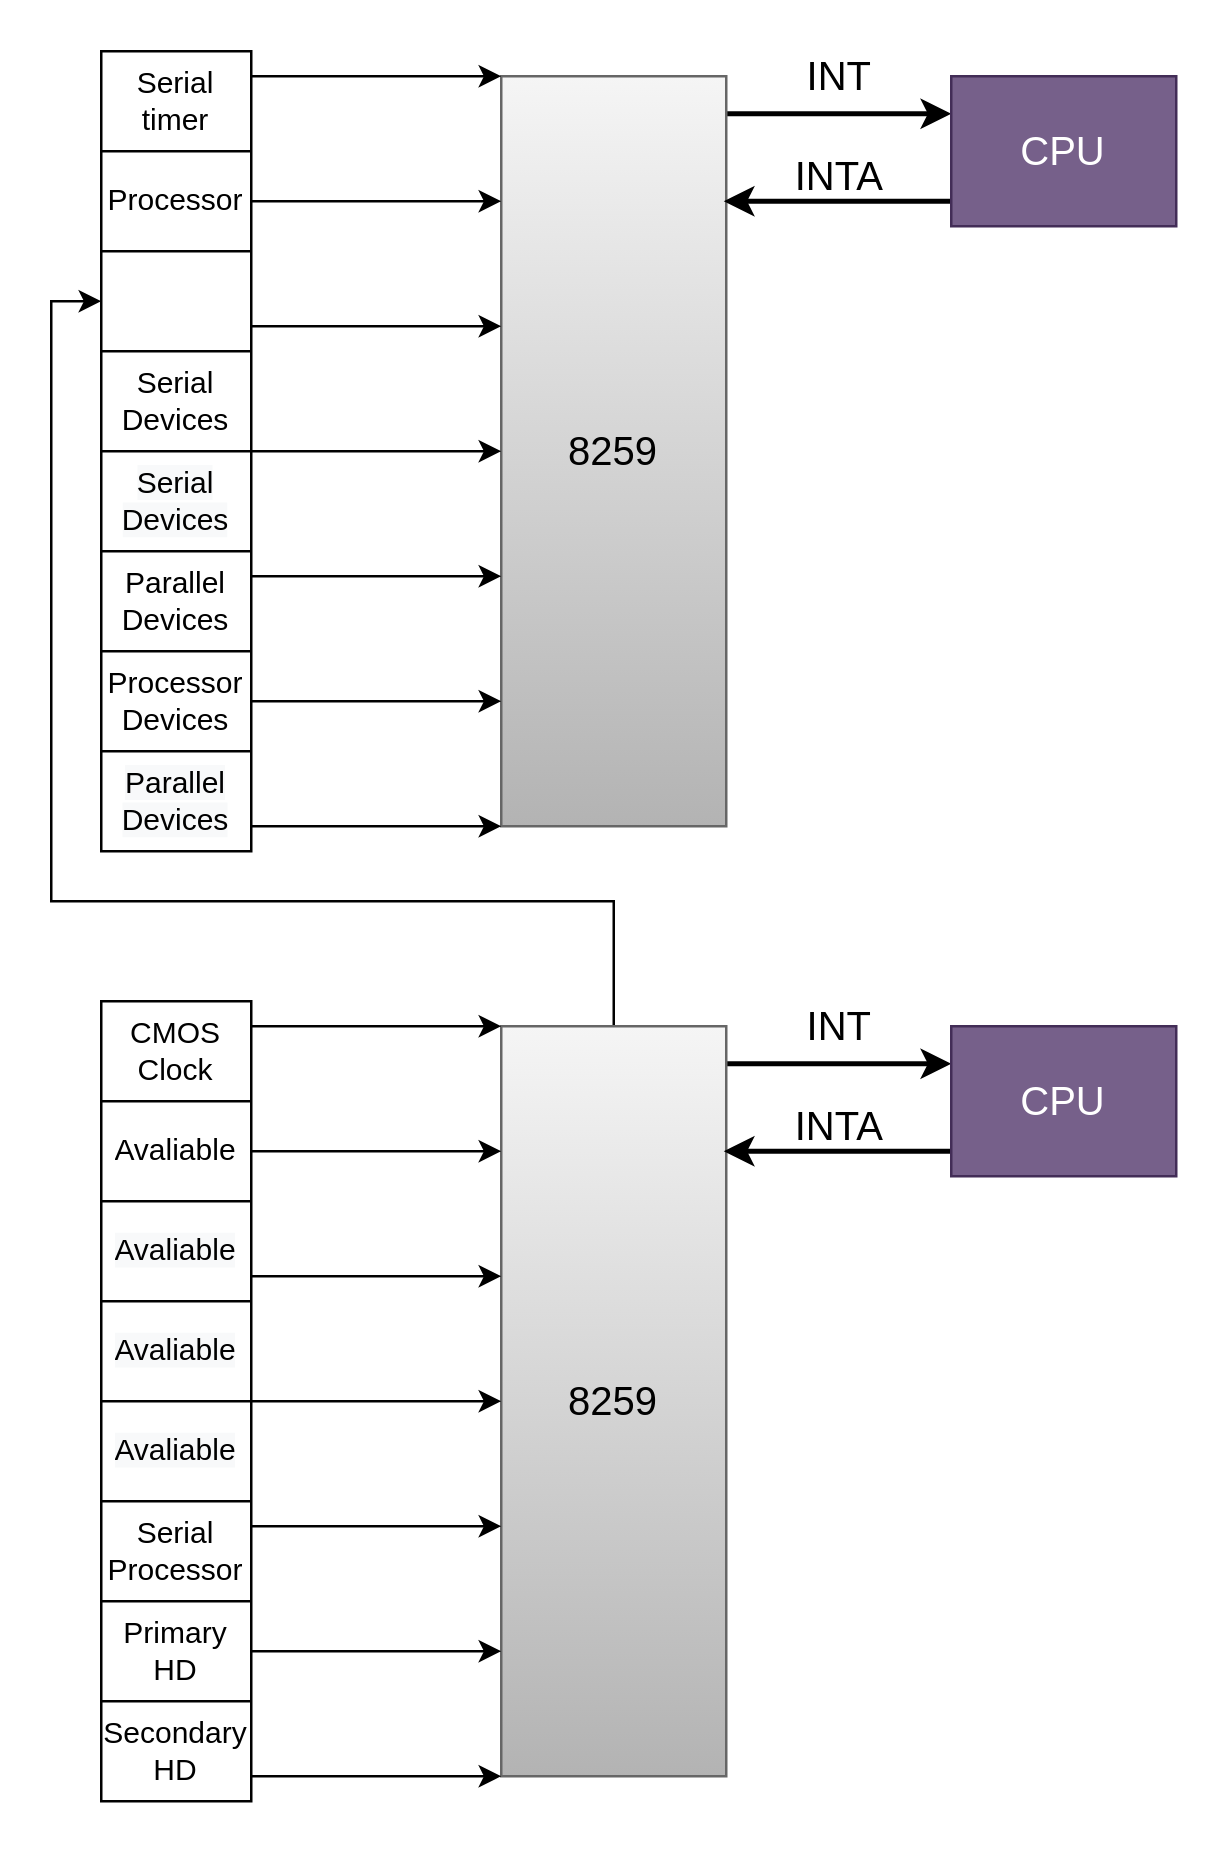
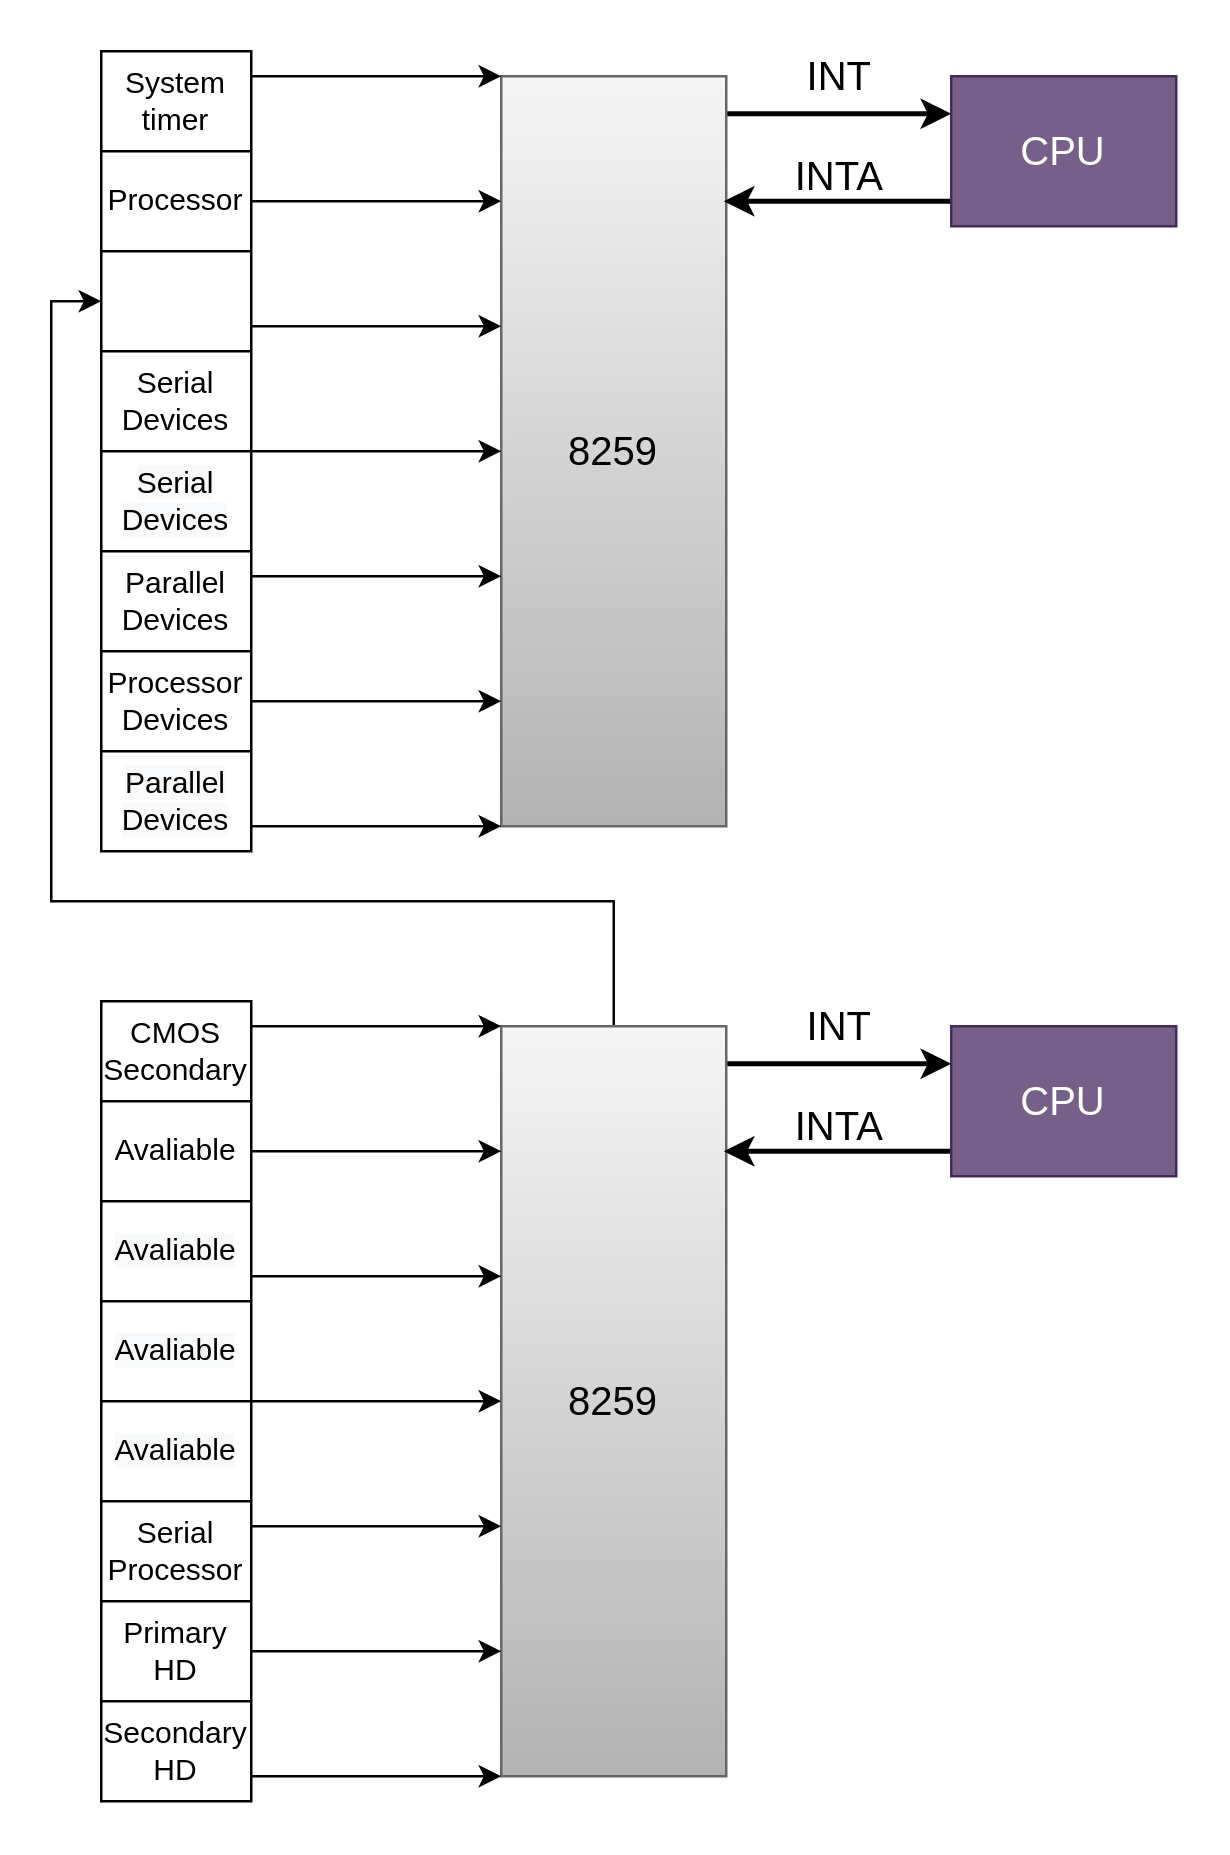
(176, 101) -> (176, 101)
(176, 1051) -> (176, 1051)
